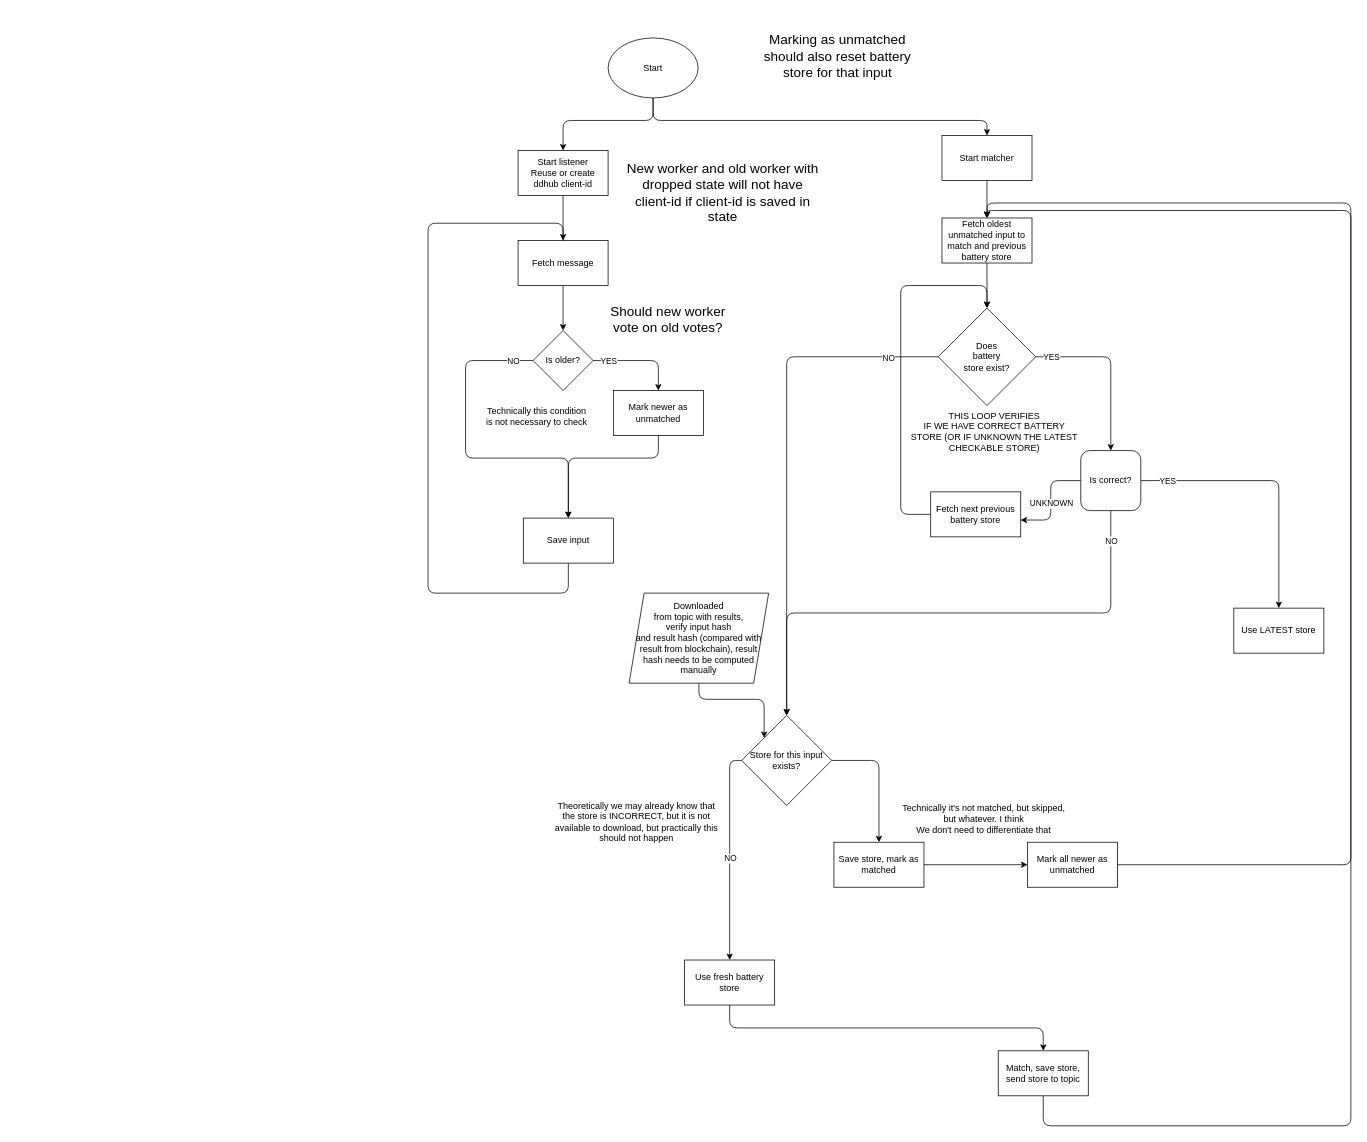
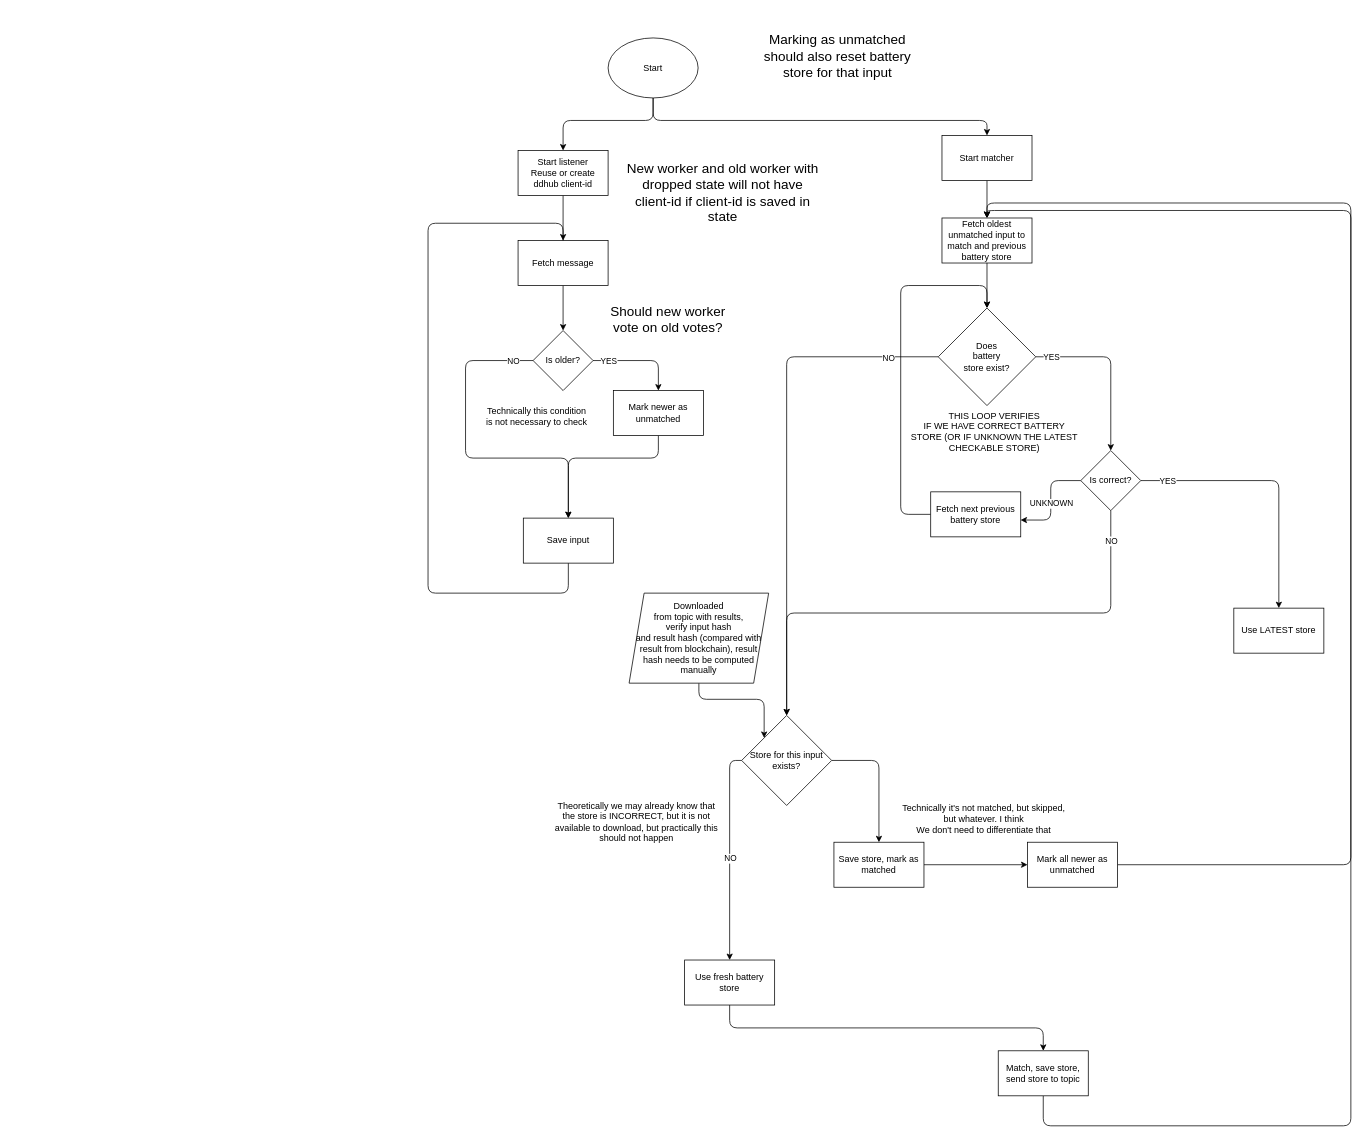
(1110, 480) -> (1110, 480)
